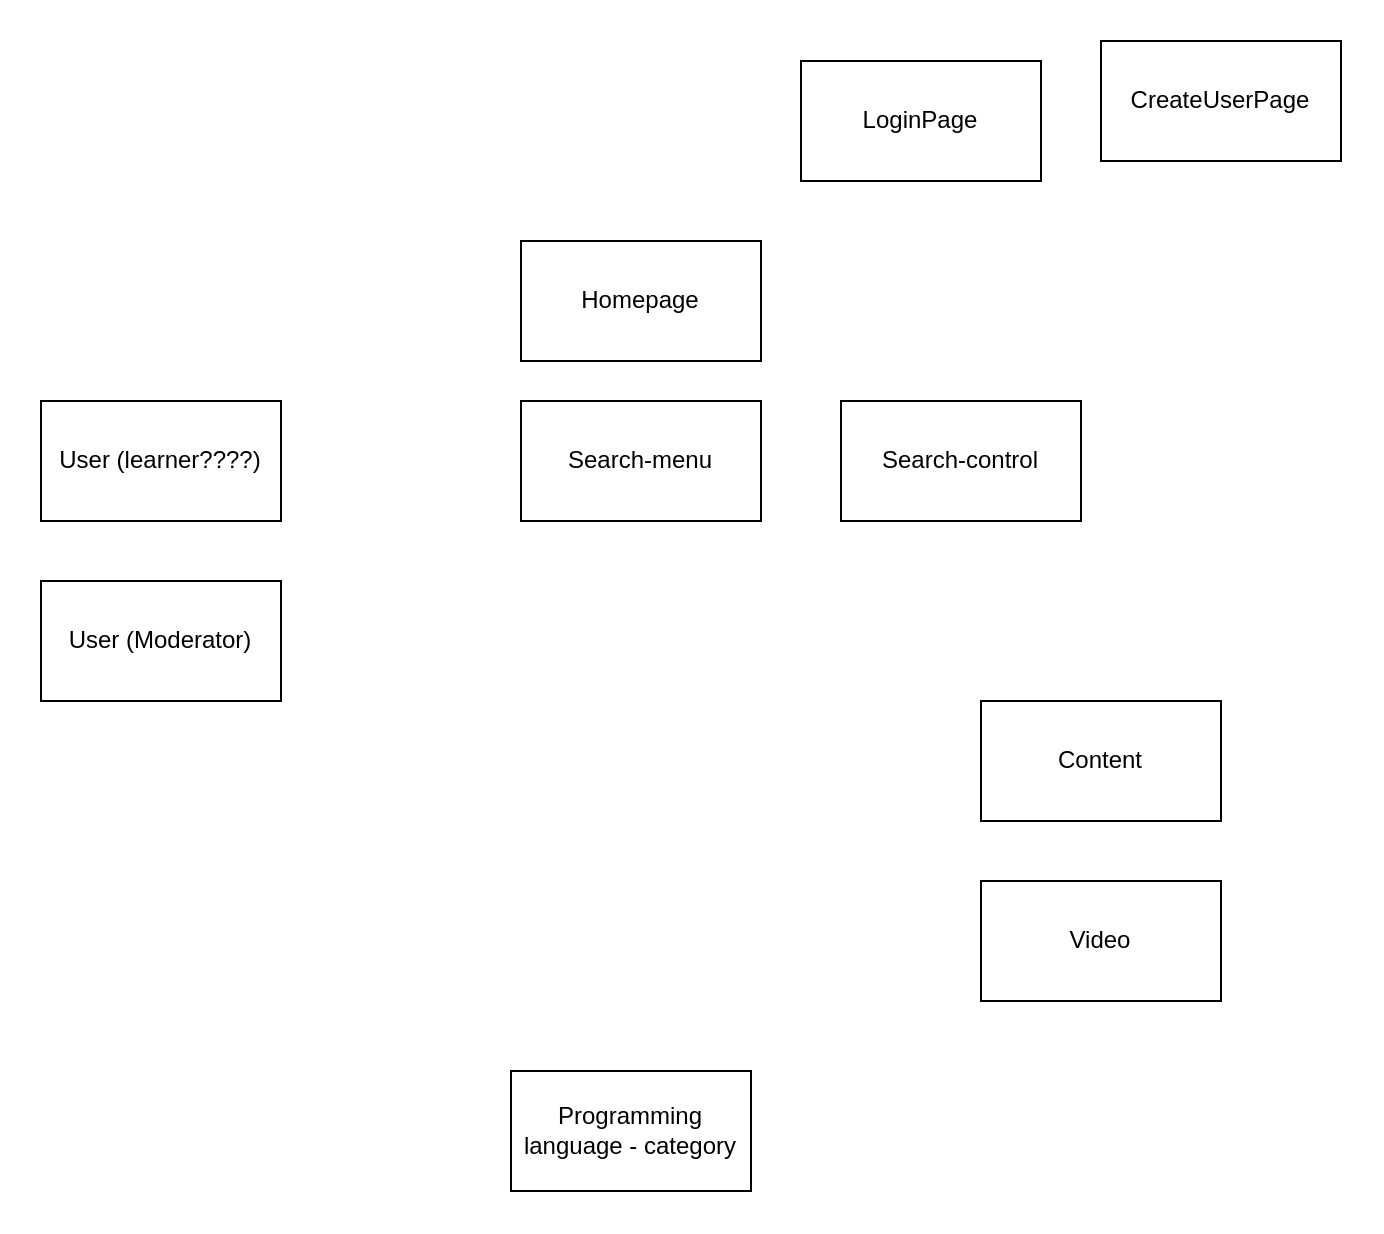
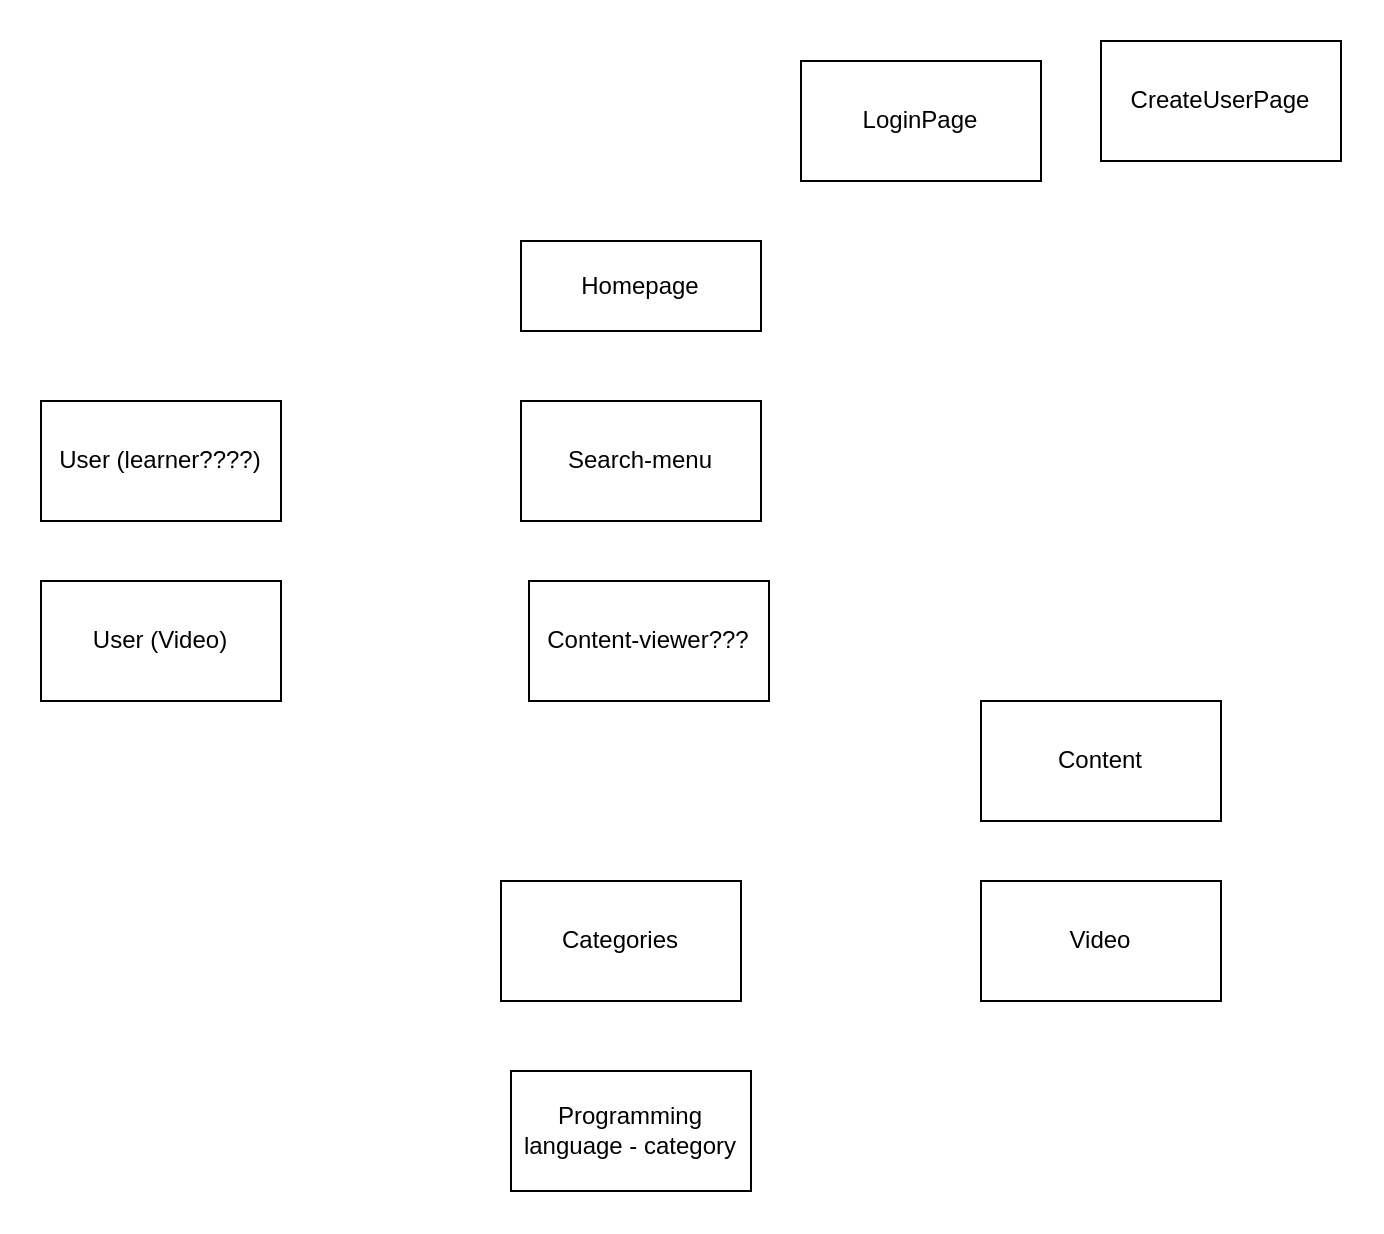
(641, 301) -> (641, 286)
(961, 461) -> none
(161, 641) -> (161, 641)
none -> (649, 641)
none -> (621, 941)
